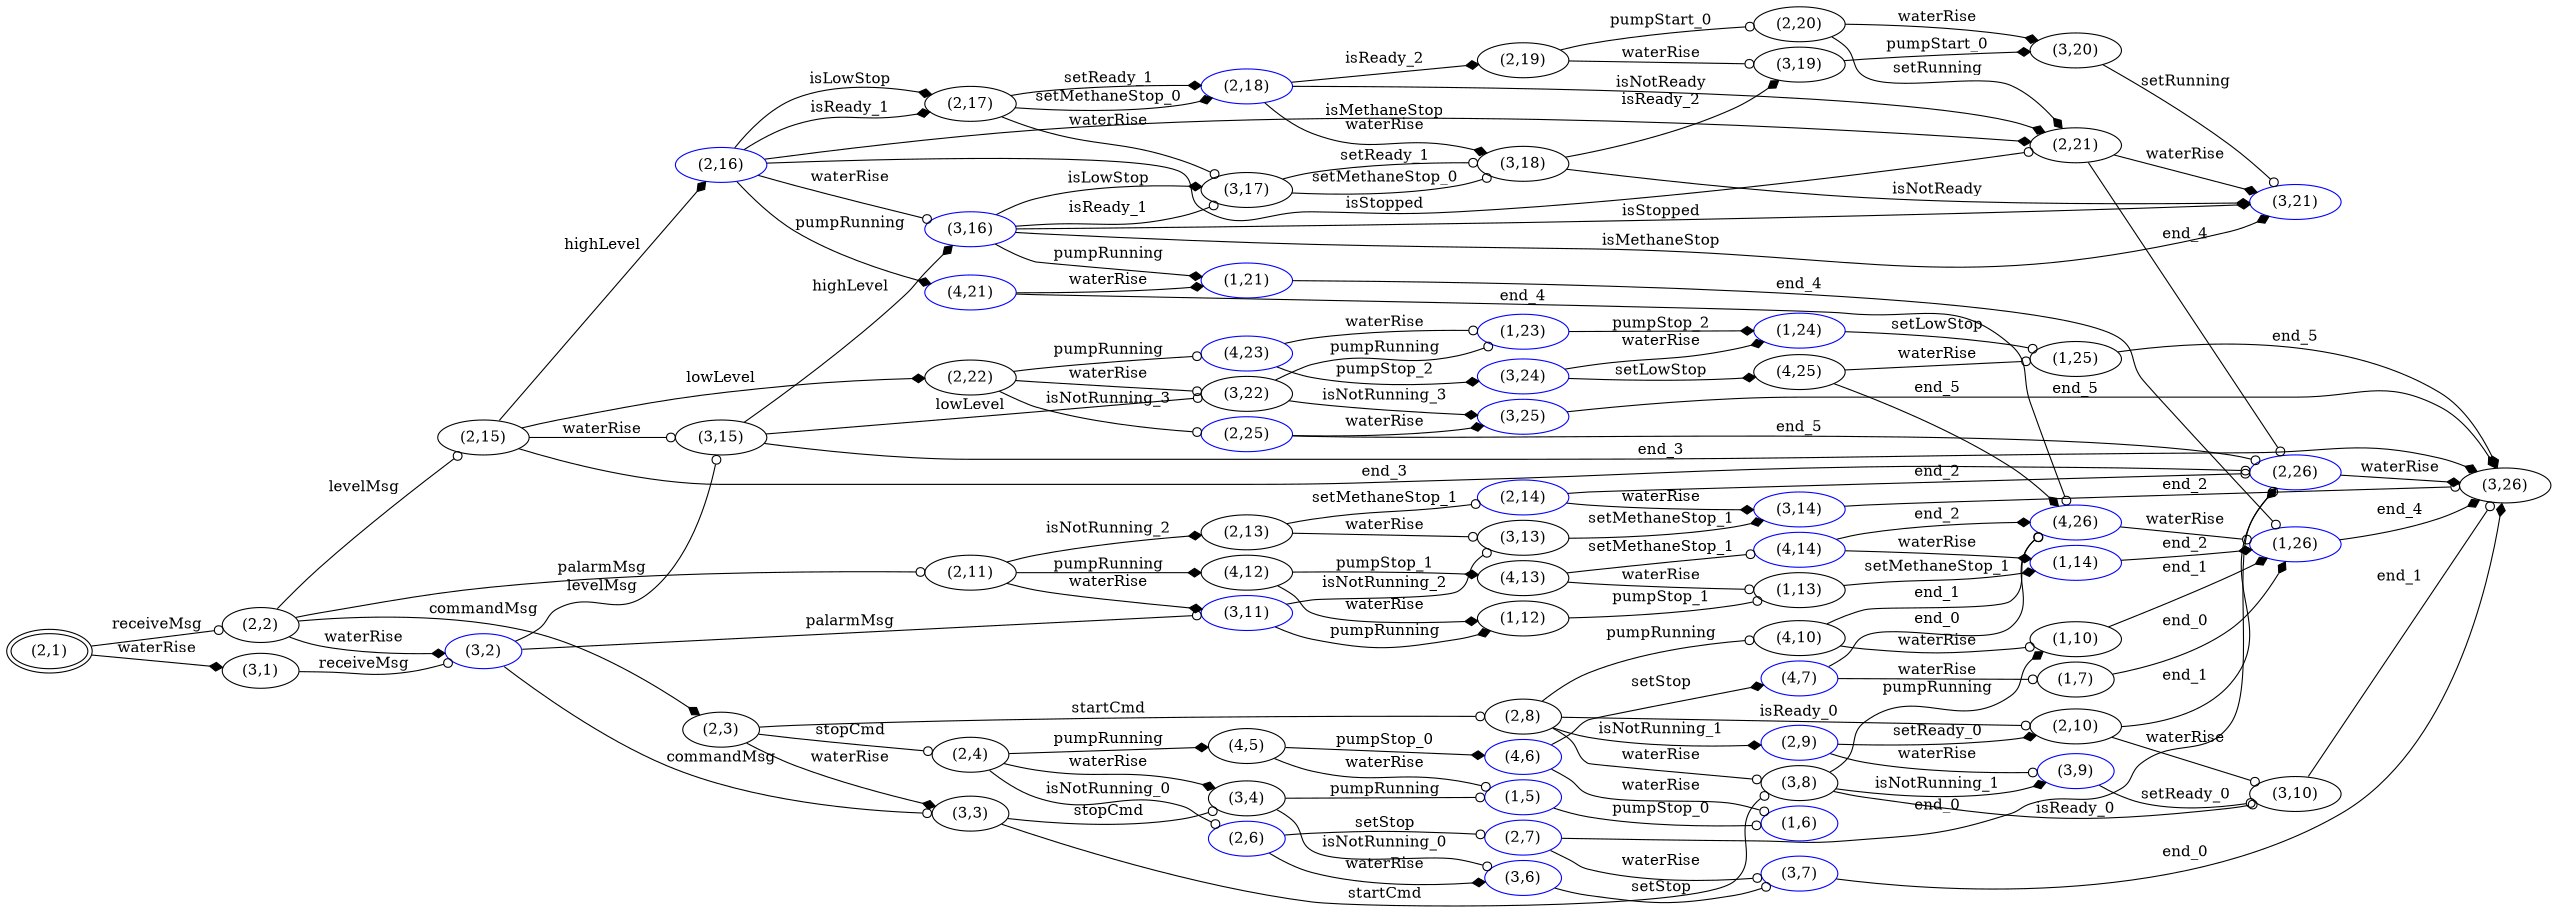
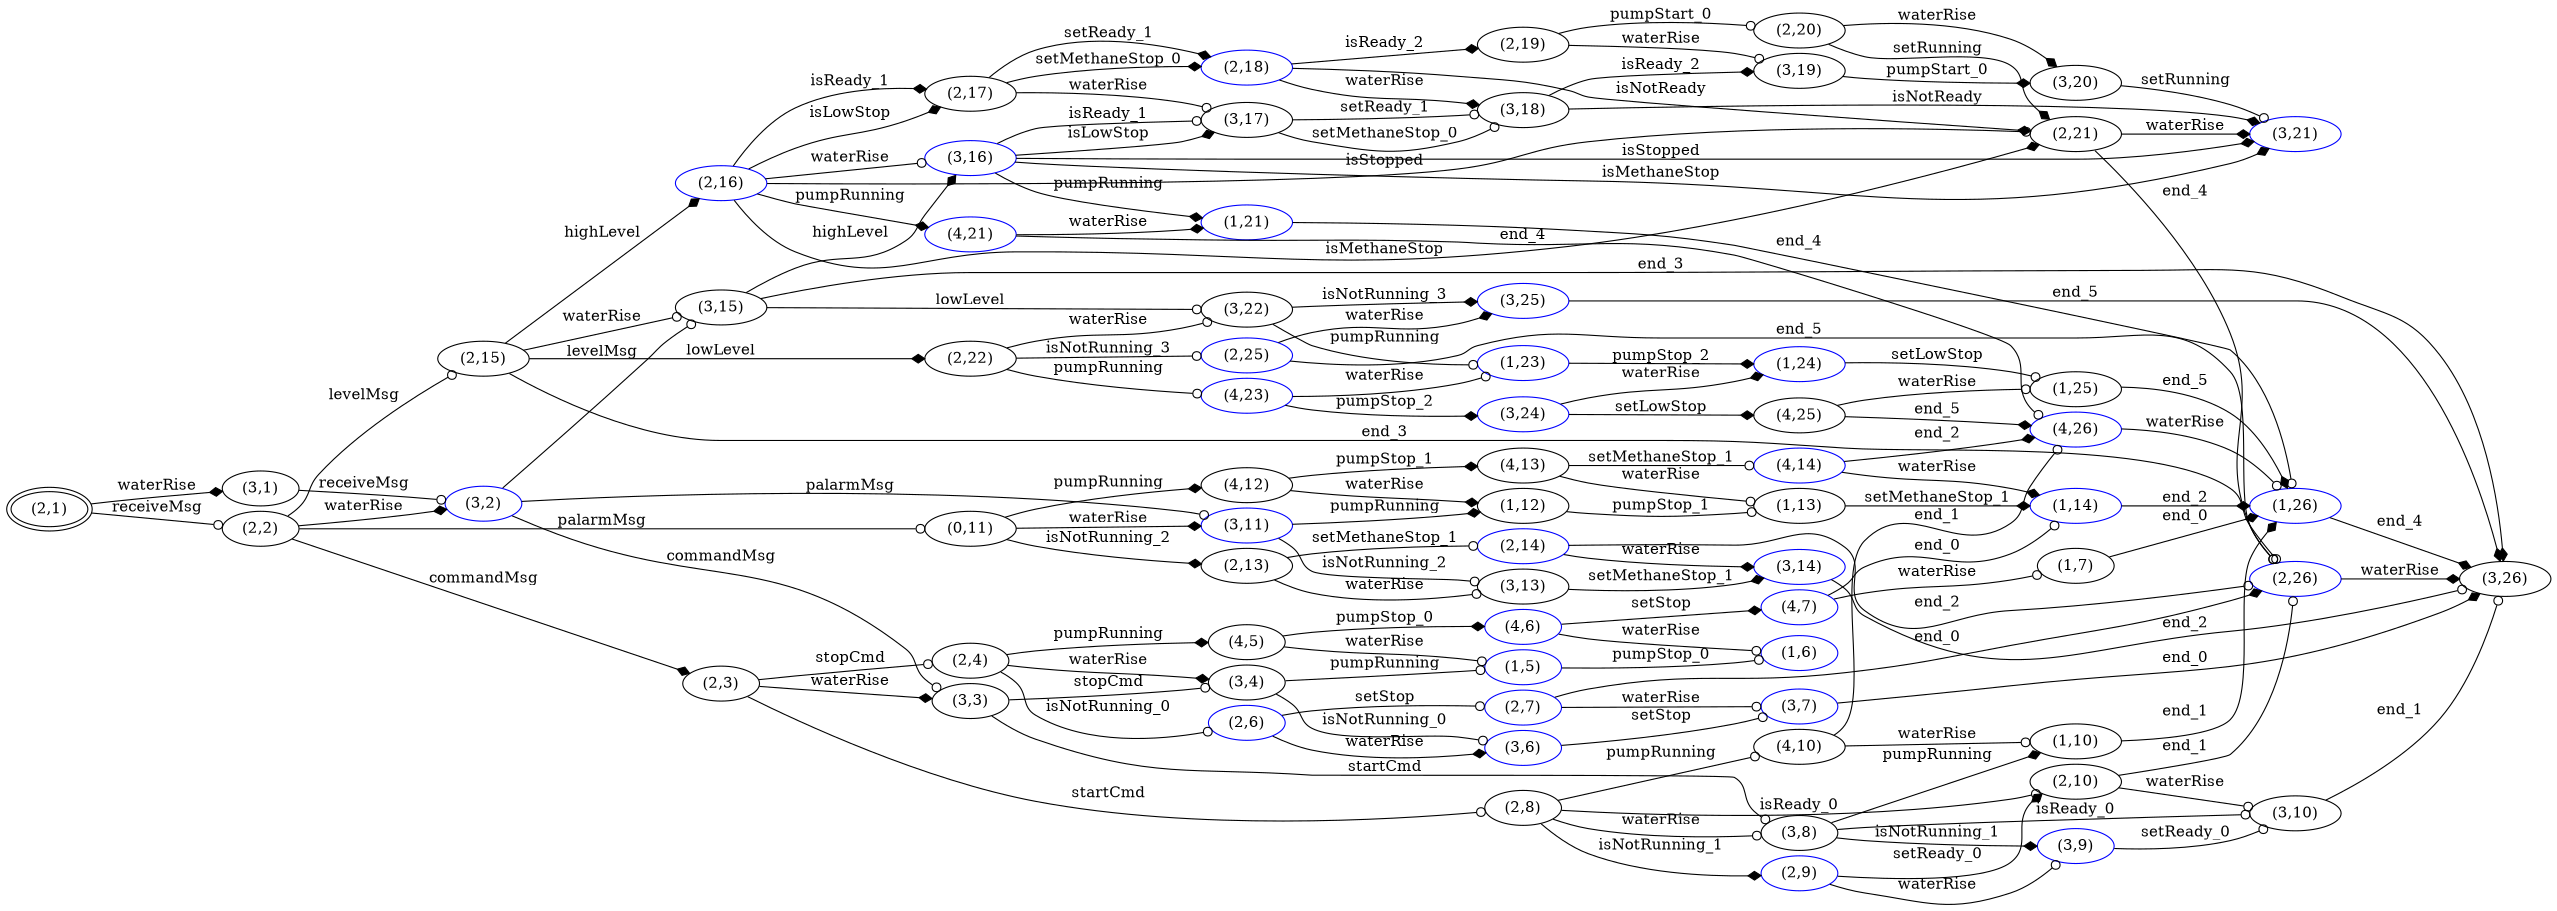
(2324, 352) -> (2217, 406)
(970, 573) -> (970, 529)
(1962, 636) -> (1938, 559)
